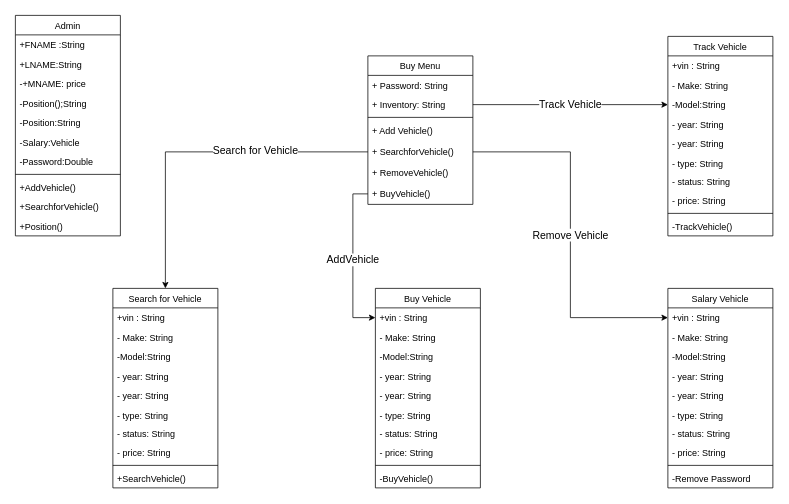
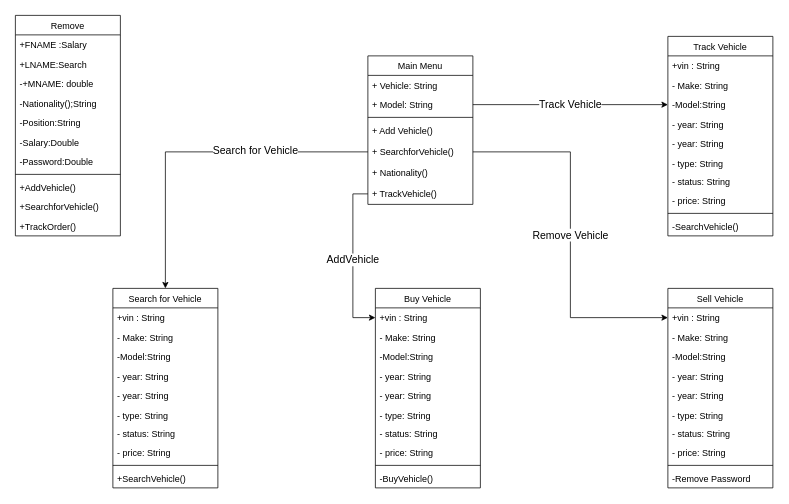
(68, 26) -> (68, 26)
(51, 45) -> (51, 45)
(50, 65) -> (51, 65)
(420, 66) -> (420, 66)
(51, 84) -> (54, 84)
(413, 86) -> (408, 86)
(60, 104) -> (67, 104)
(415, 105) -> (404, 105)
(53, 143) -> (51, 143)
(411, 173) -> (405, 173)
(404, 194) -> (409, 194)
(45, 227) -> (52, 227)
(707, 227) -> (710, 227)
(720, 299) -> (720, 299)
